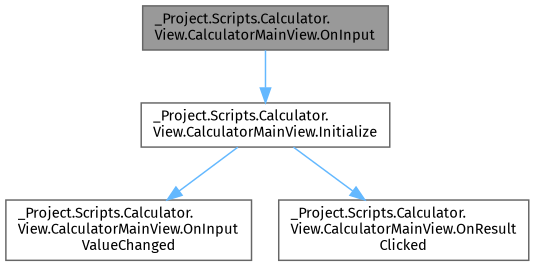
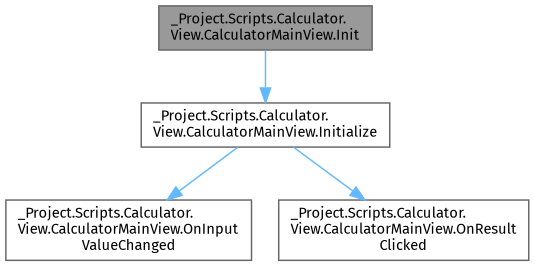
(265, 28) -> (265, 28)
